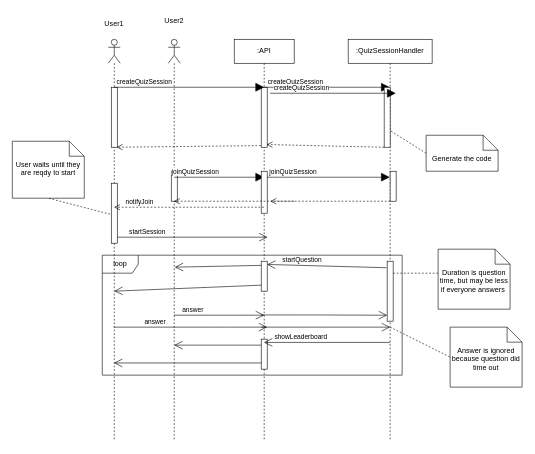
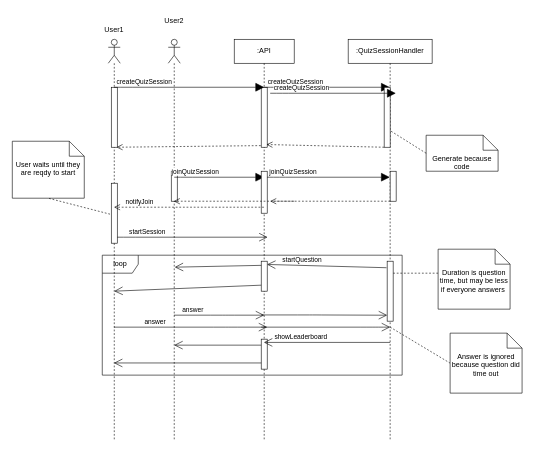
(114, 24) -> (114, 30)
(462, 159) -> (462, 163)
(486, 357) -> (486, 363)
